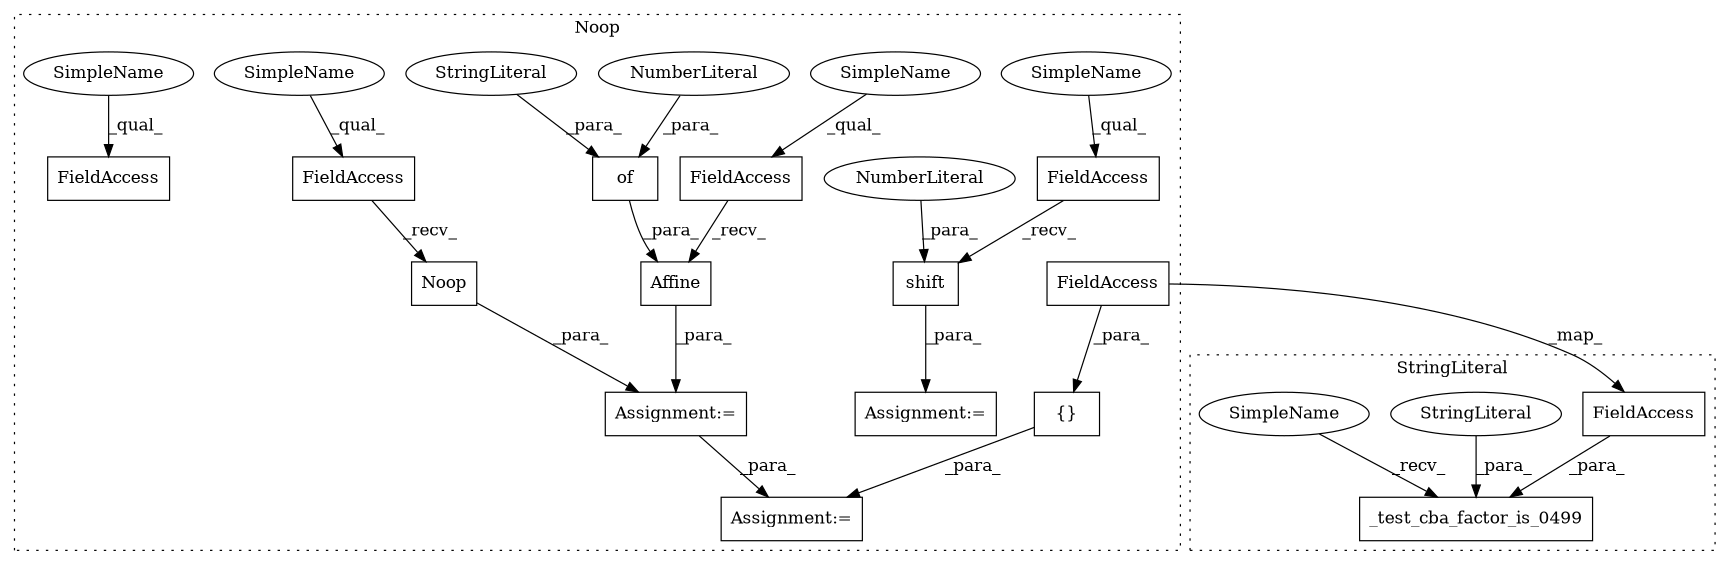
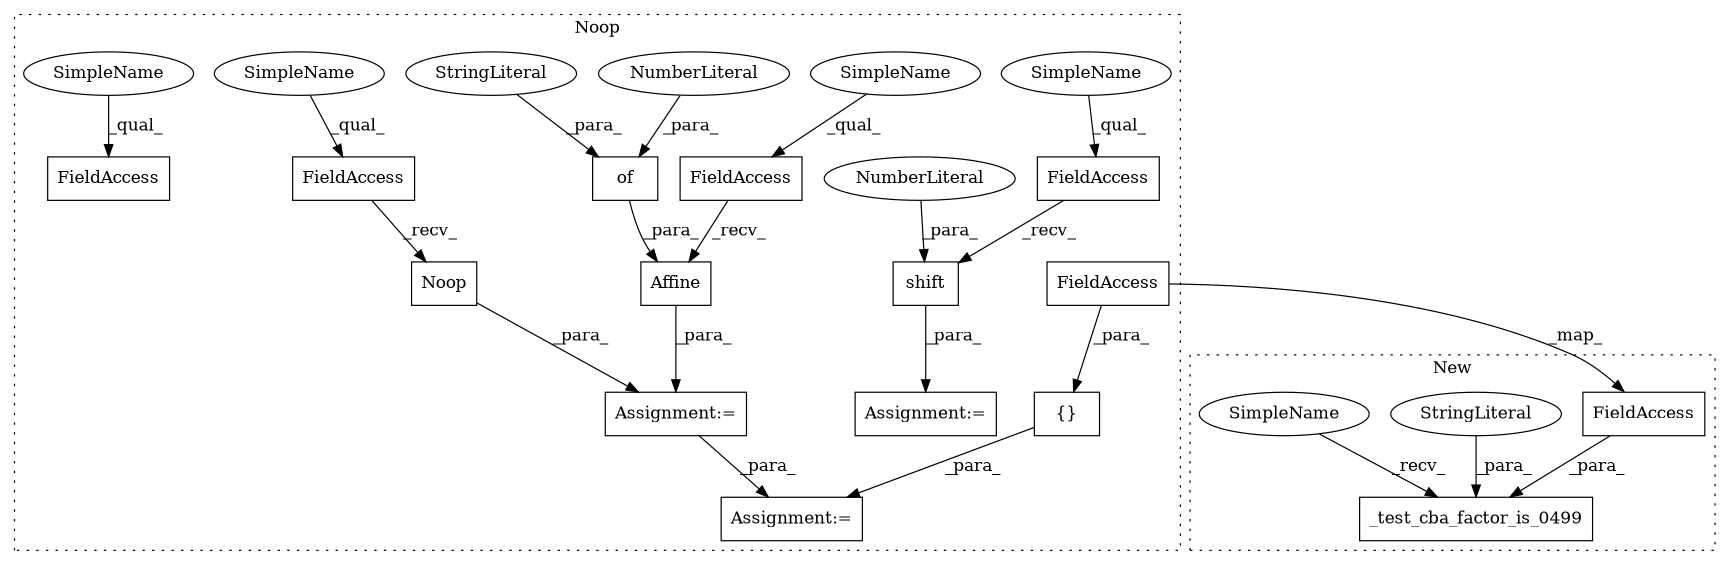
(1453, 369) -> (1453, 369)
